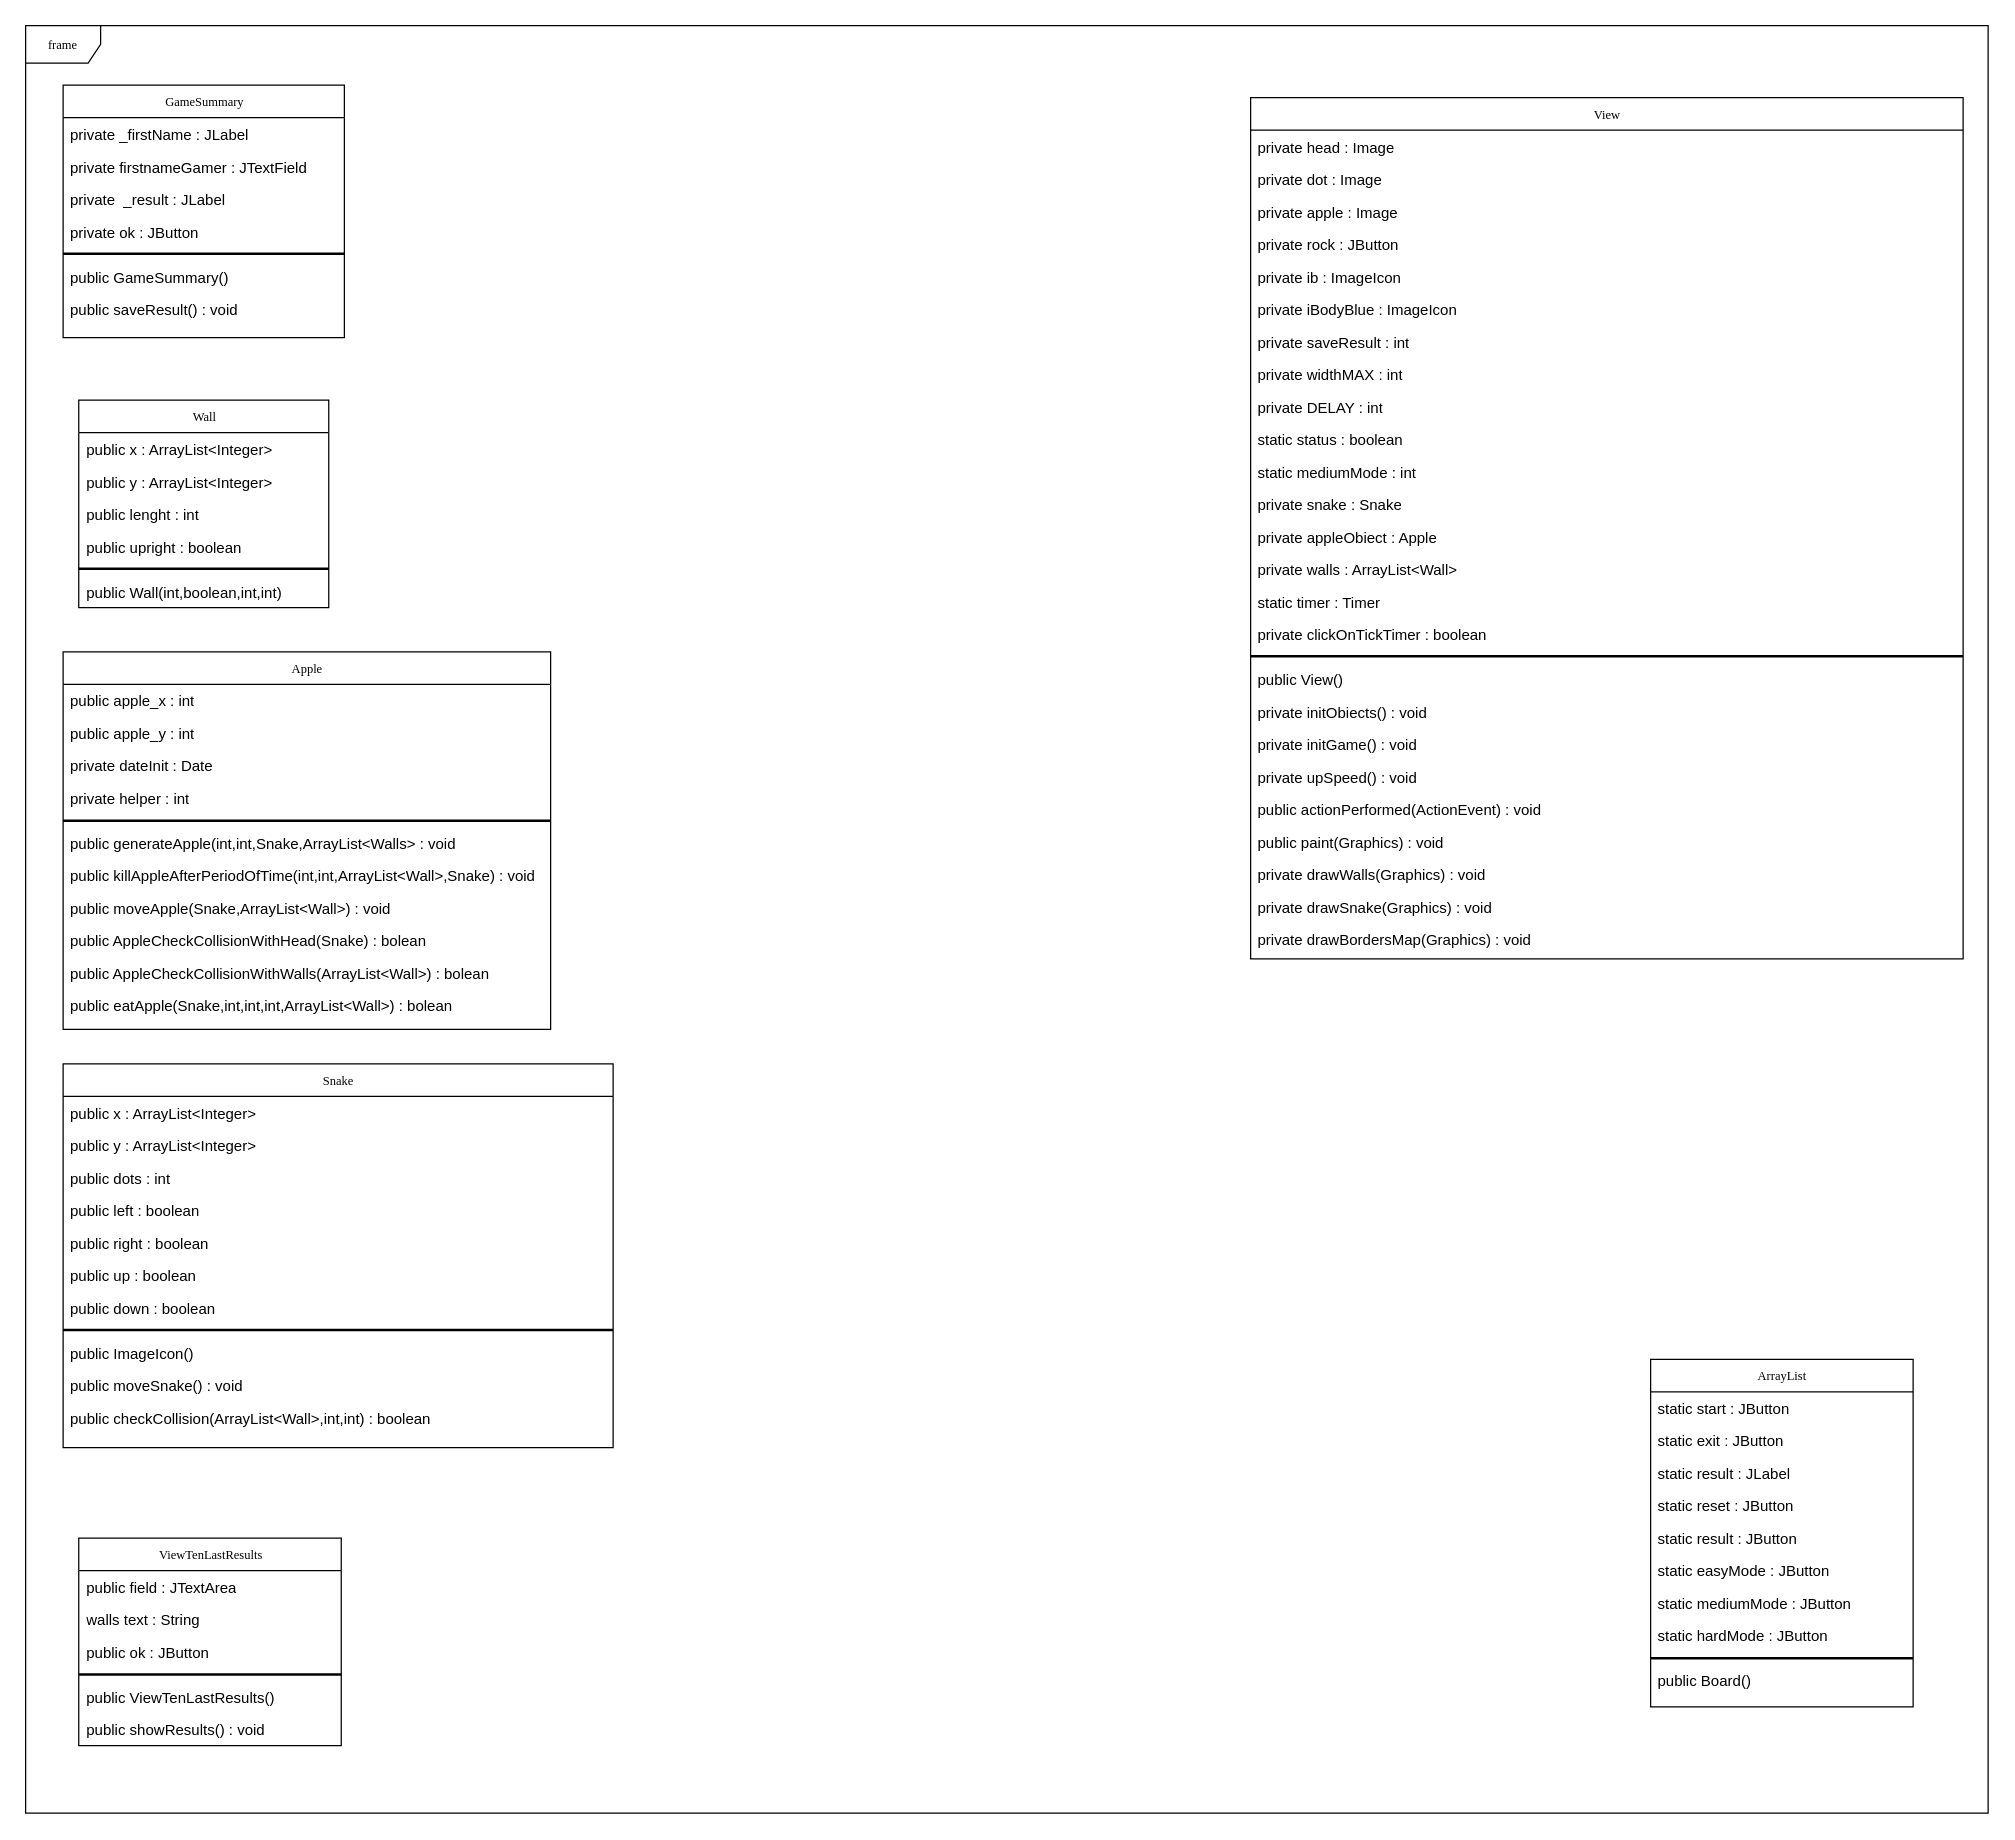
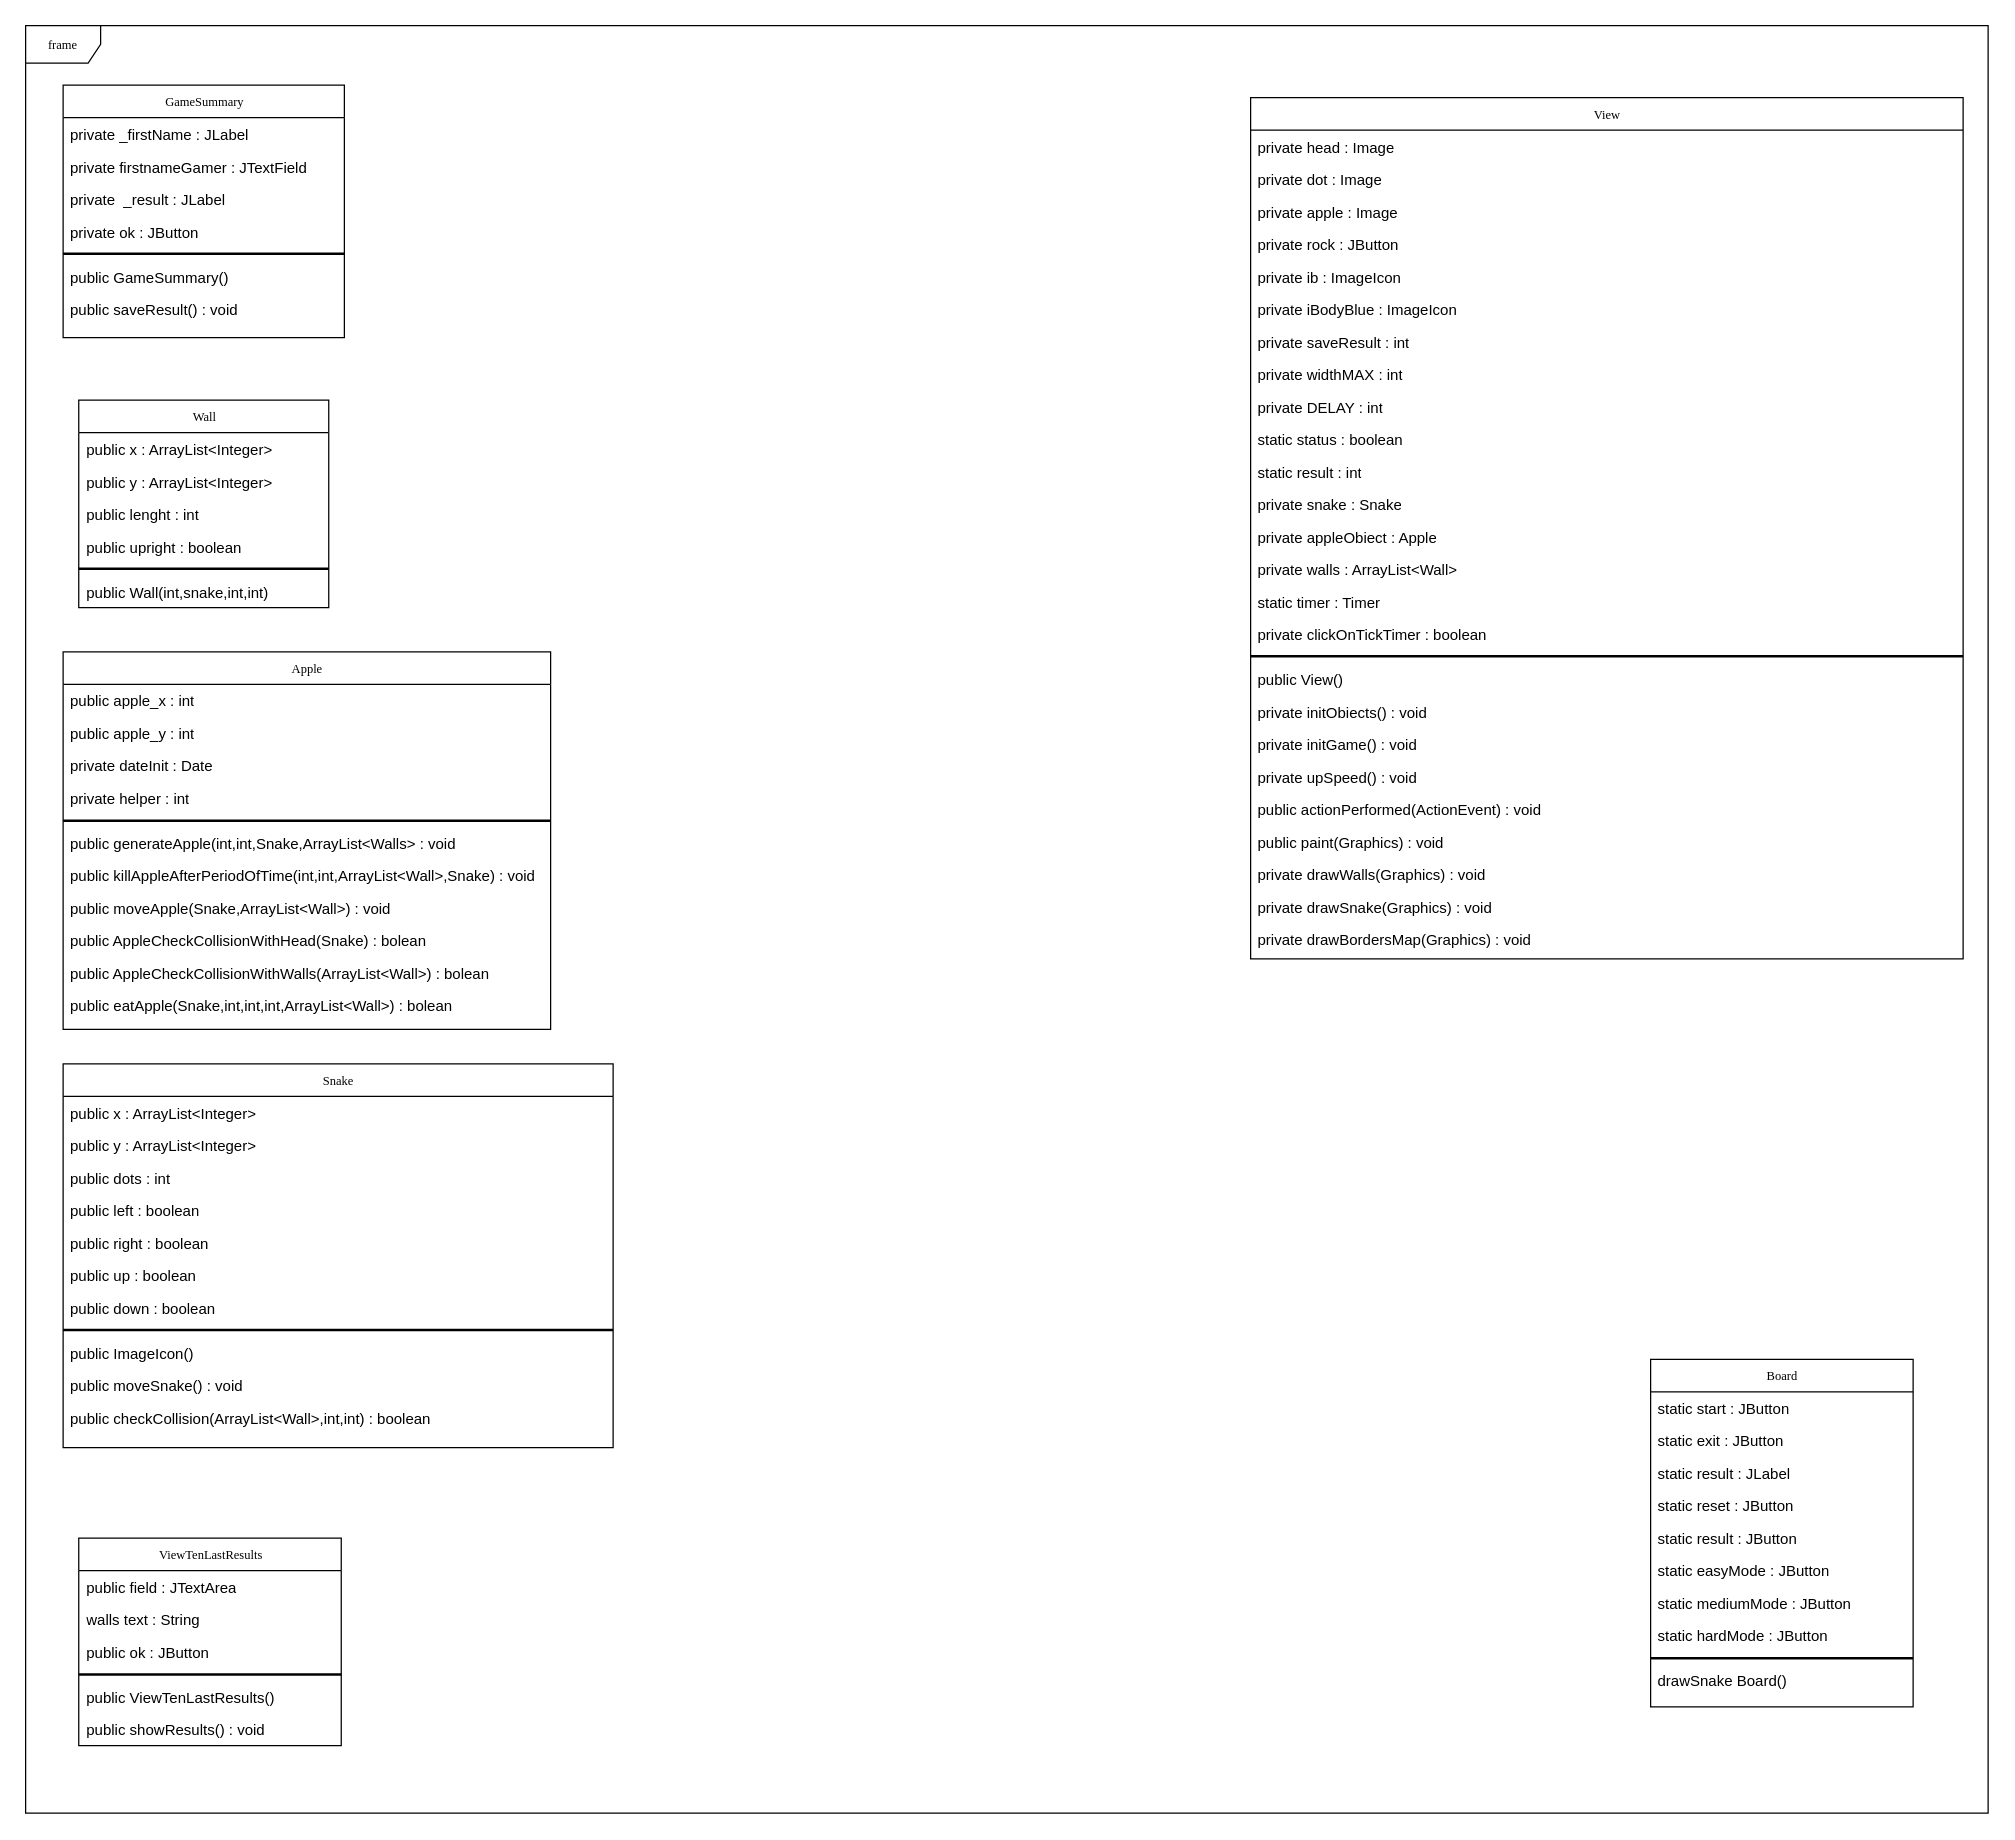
(1341, 473) -> (1324, 473)
(198, 593) -> (191, 593)
(1783, 1376) -> (1783, 1376)
(1711, 1682) -> (1728, 1682)
